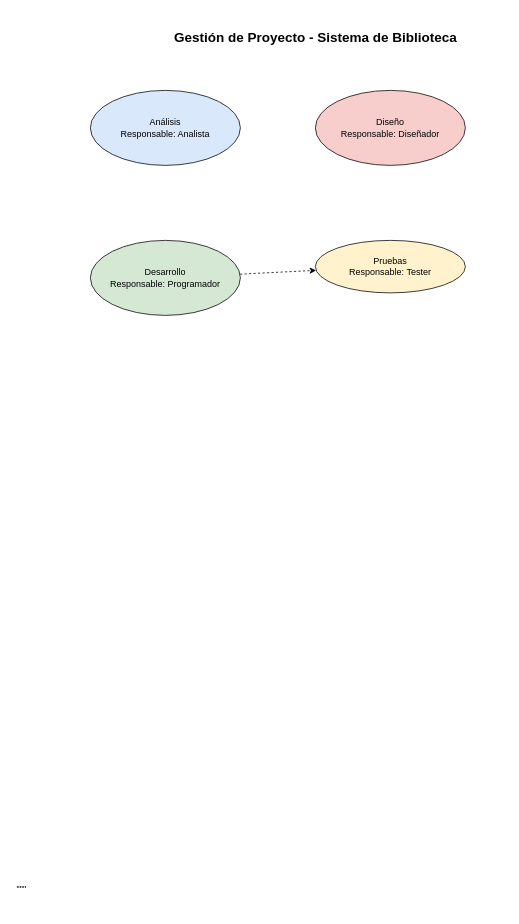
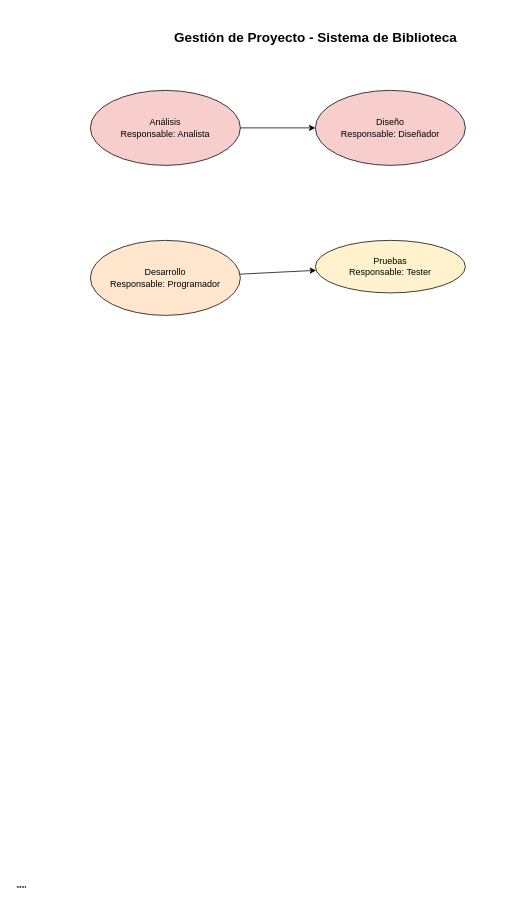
(165, 128) -> (165, 128)
(213, 157) -> (309, 128)
(276, 272) -> (276, 272)
(165, 278) -> (165, 278)
